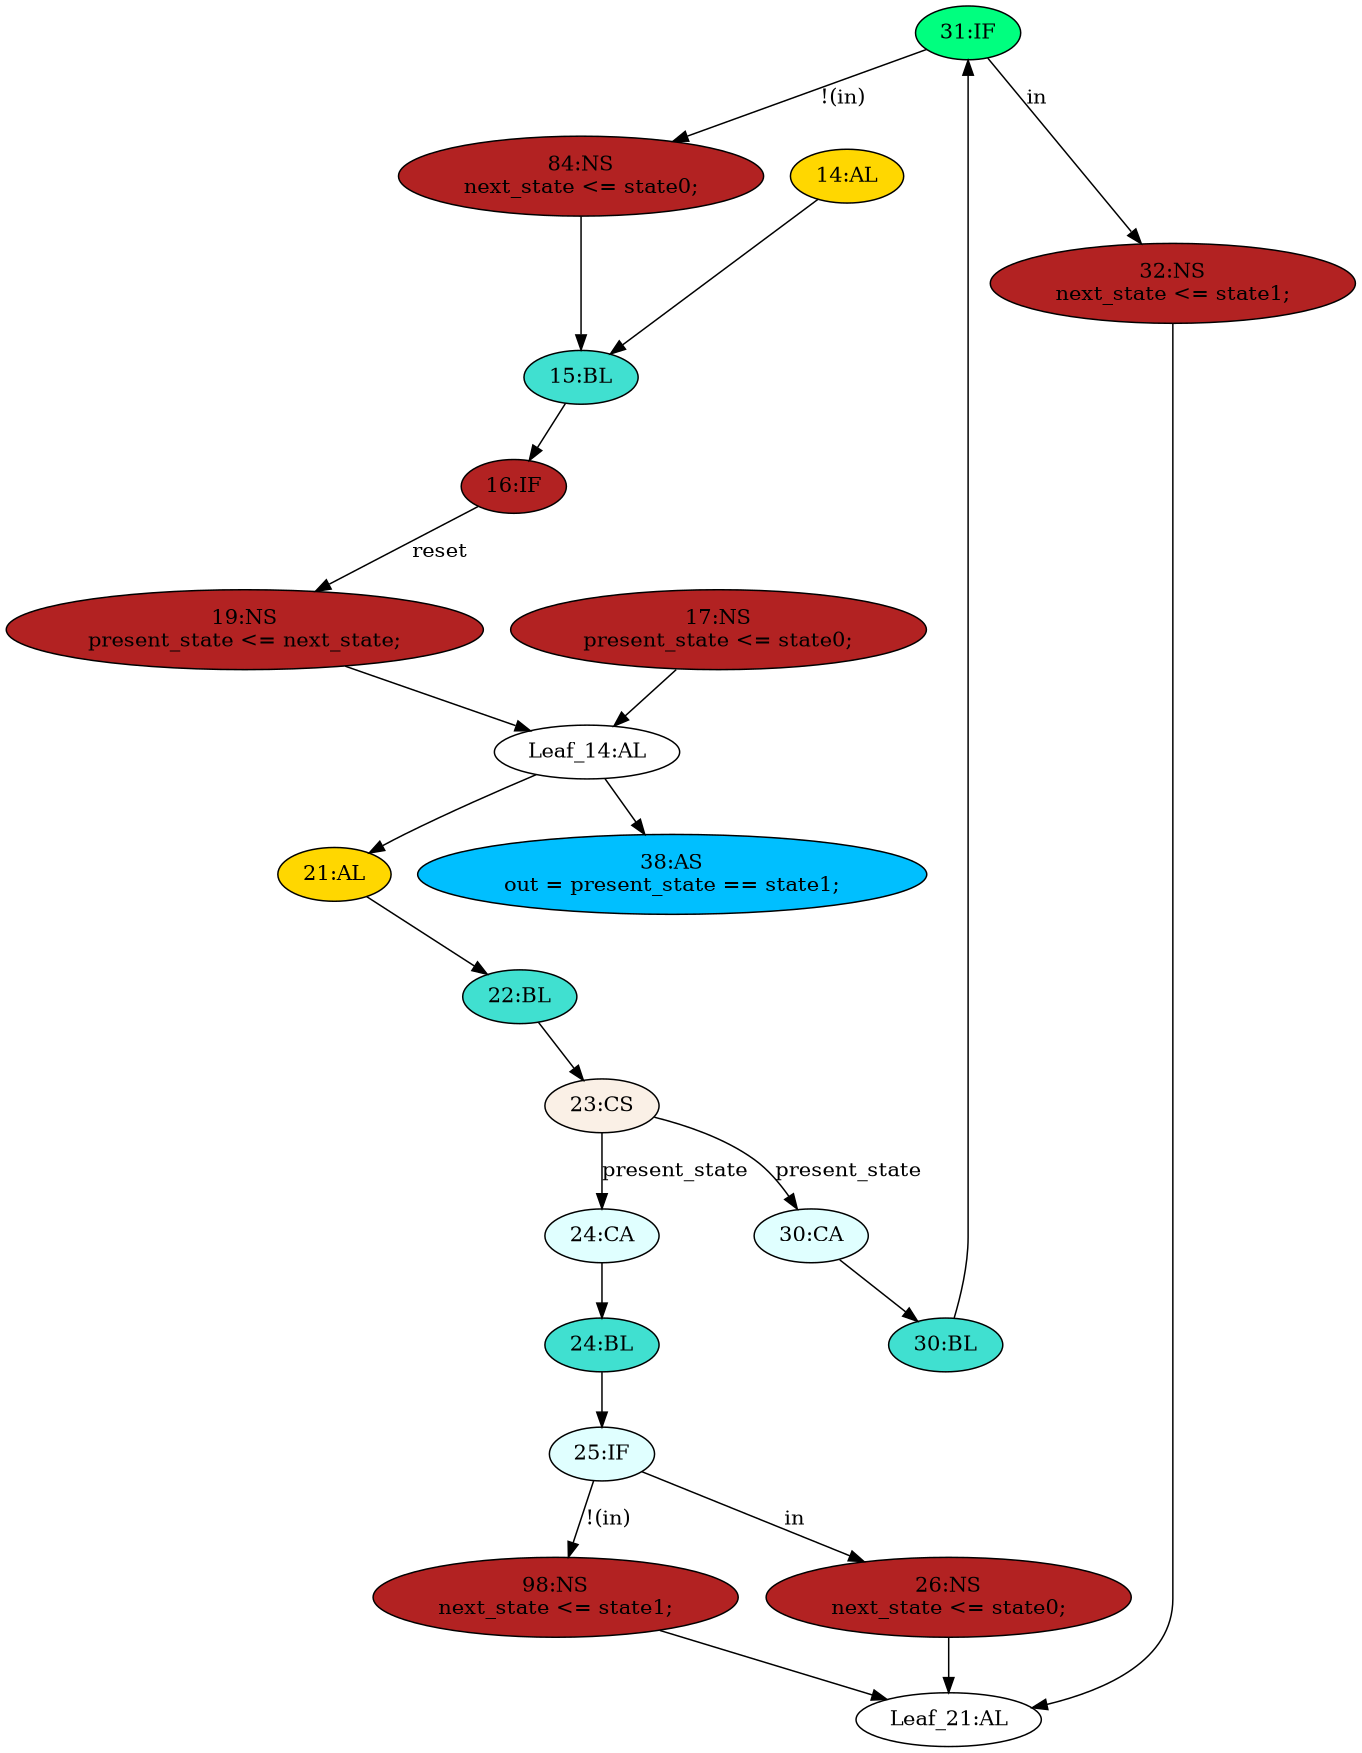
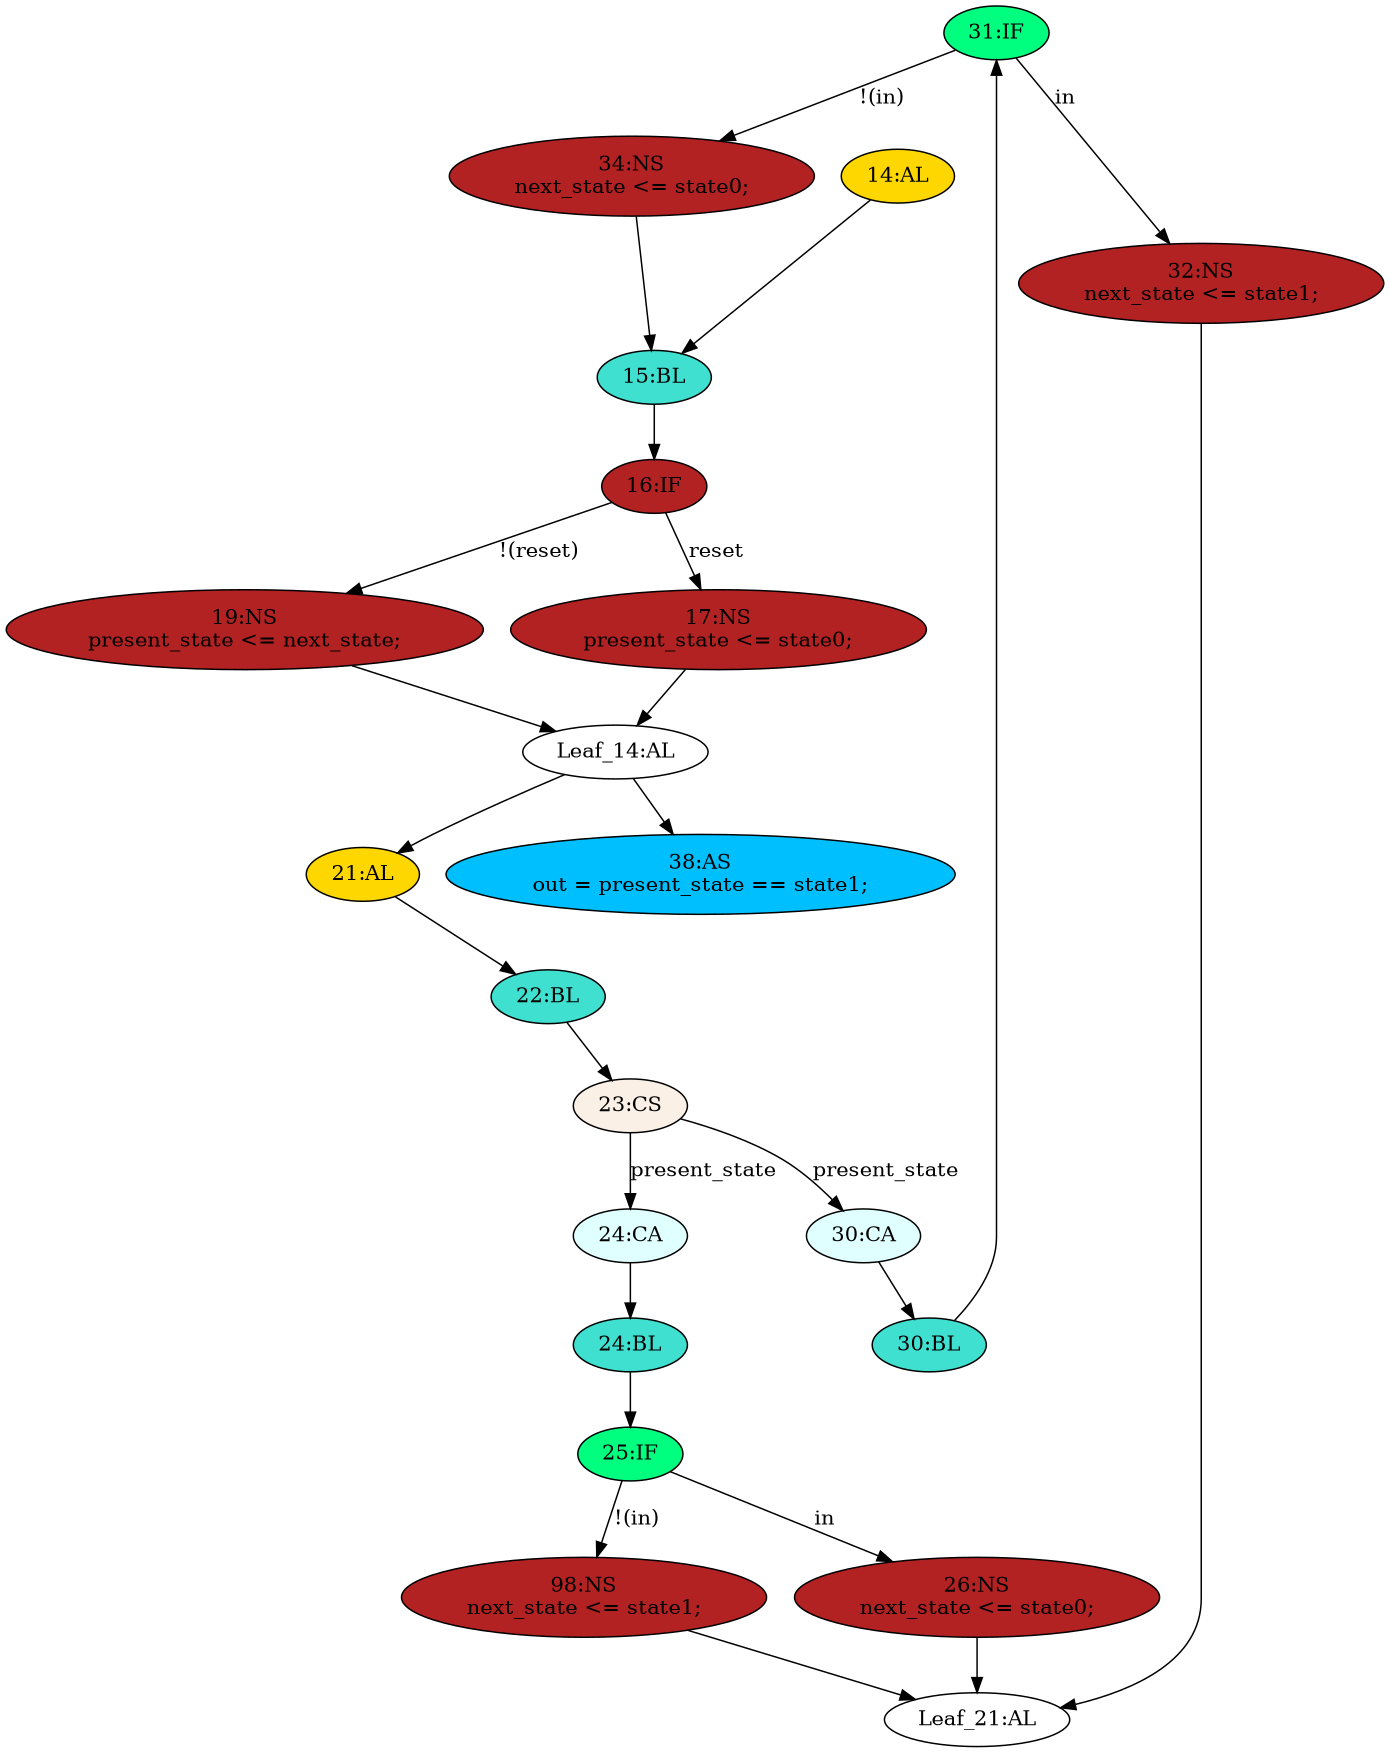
(581, 176) -> (632, 176)
none -> (680, 544)
(440, 551) -> (539, 551)
(602, 1454) -> (630, 1454)
